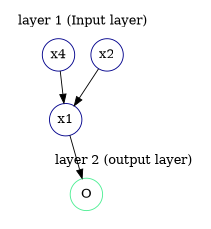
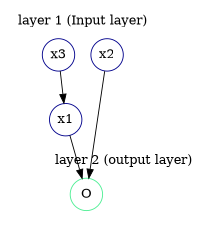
(58, 55) -> (58, 55)
(89, 83) -> (97, 120)
